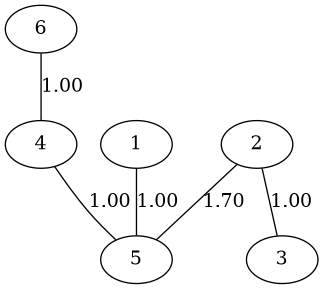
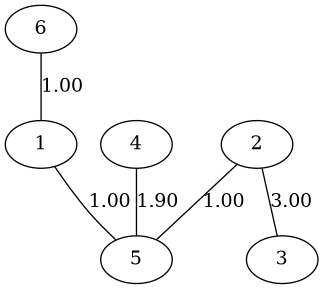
(41, 87) -> (41, 87)
(110, 202) -> (158, 202)
(224, 202) -> (224, 202)
(292, 202) -> (292, 202)
